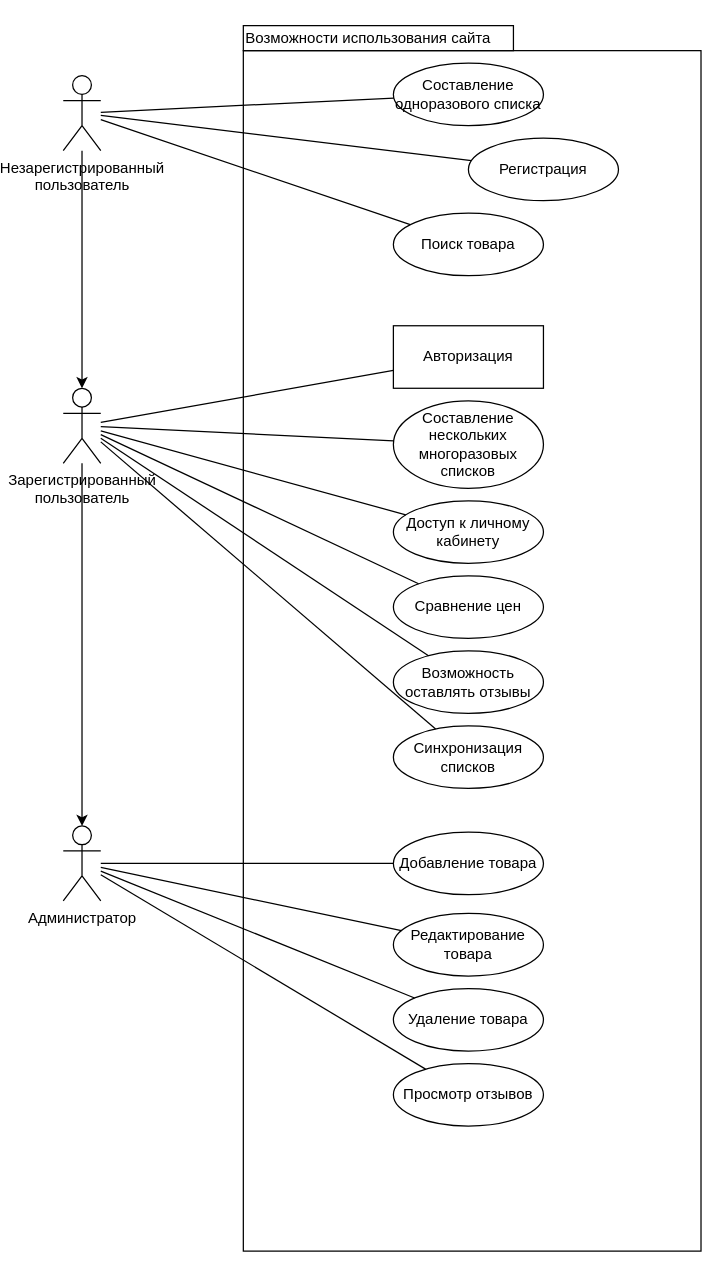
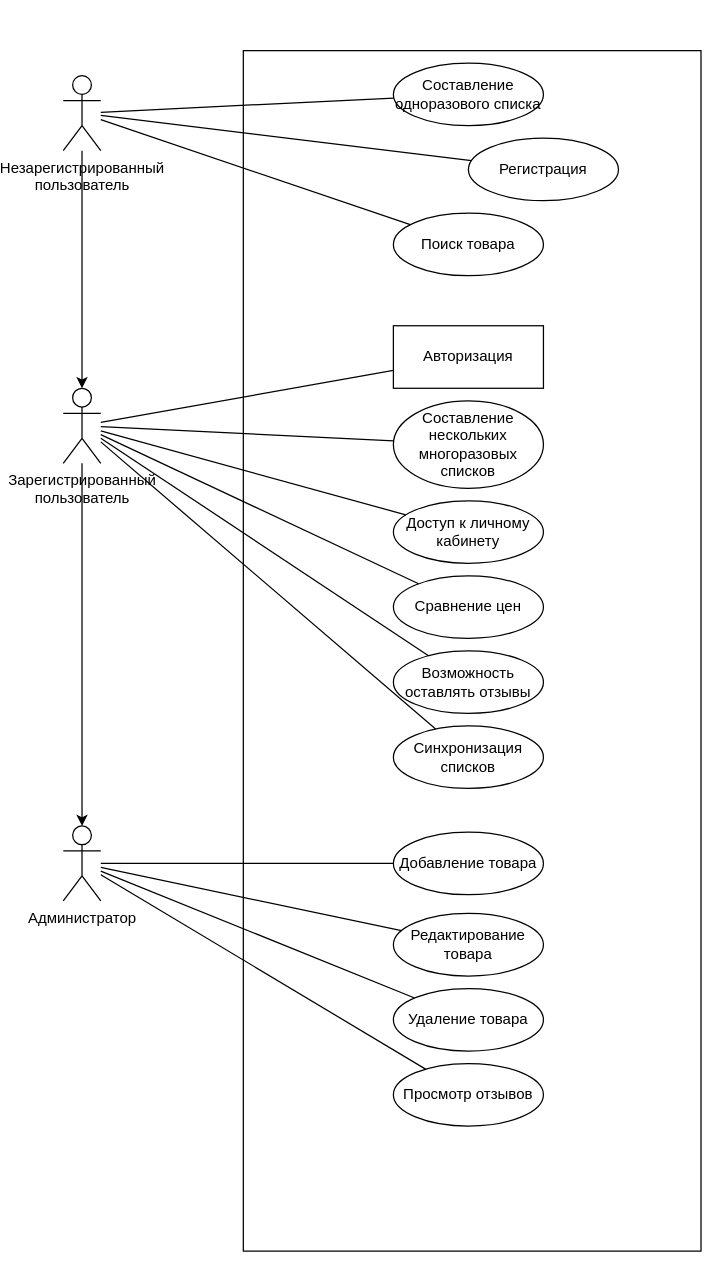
(378, 38) -> none
